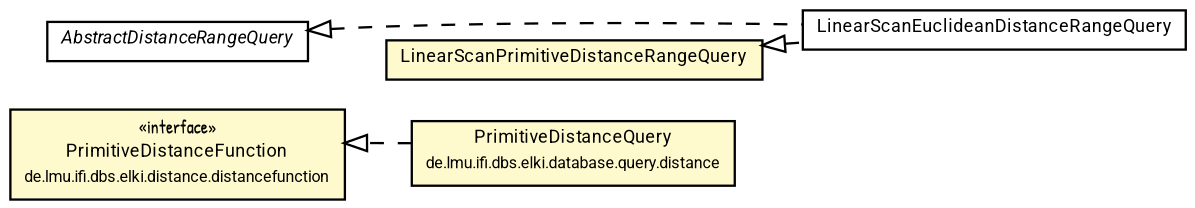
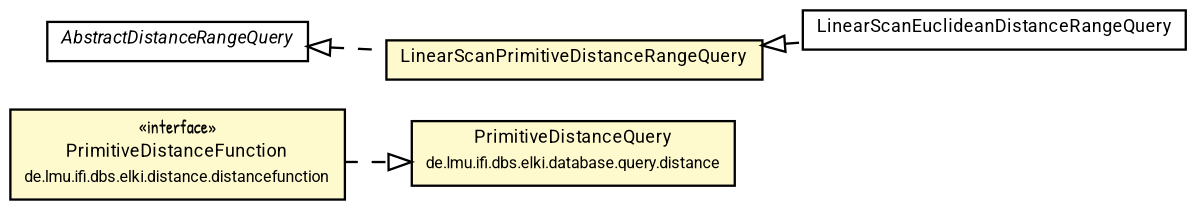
(567, 23) -> (357, 49)
(389, 143) -> (366, 162)
